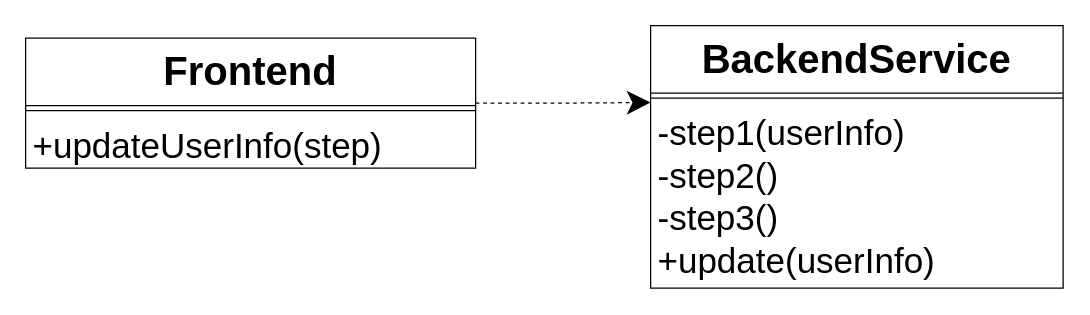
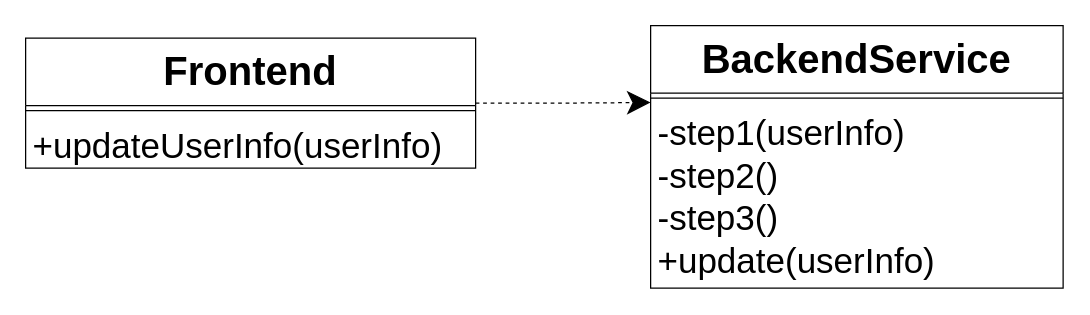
(238, 146) -> (278, 146)
